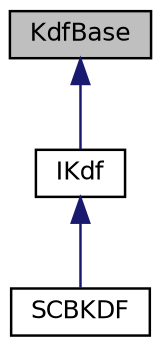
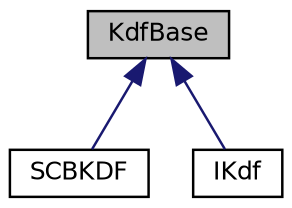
(80, 256) -> (112, 115)
